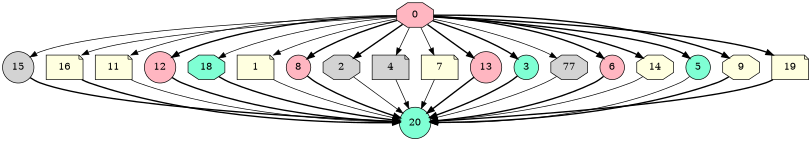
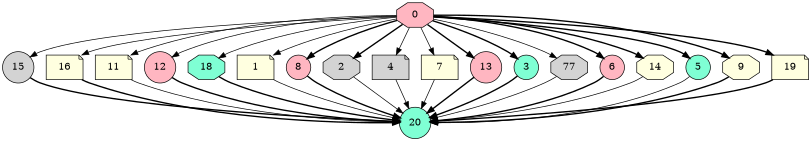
(253, 32) -> (253, 32)
